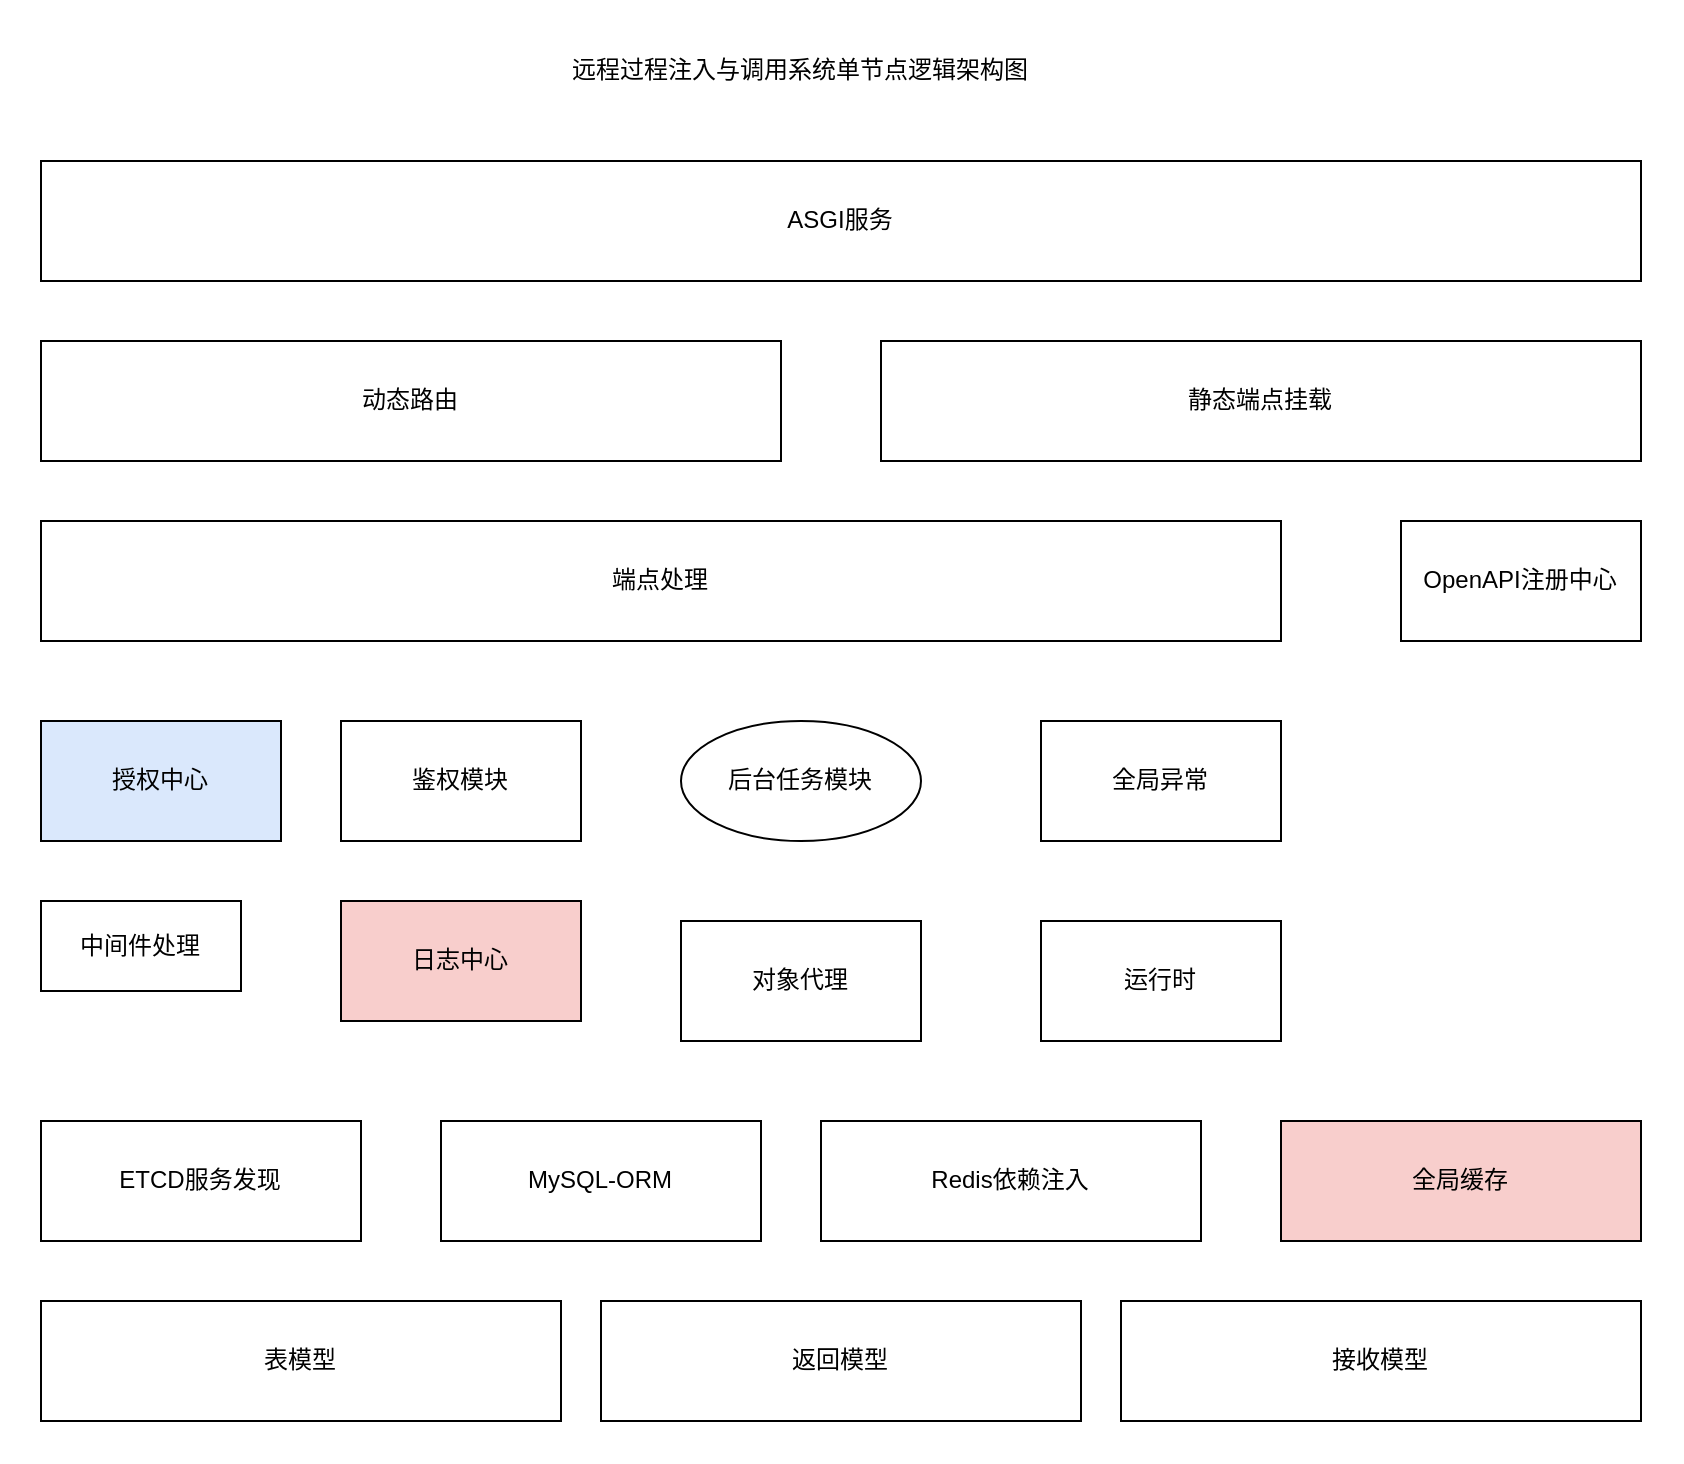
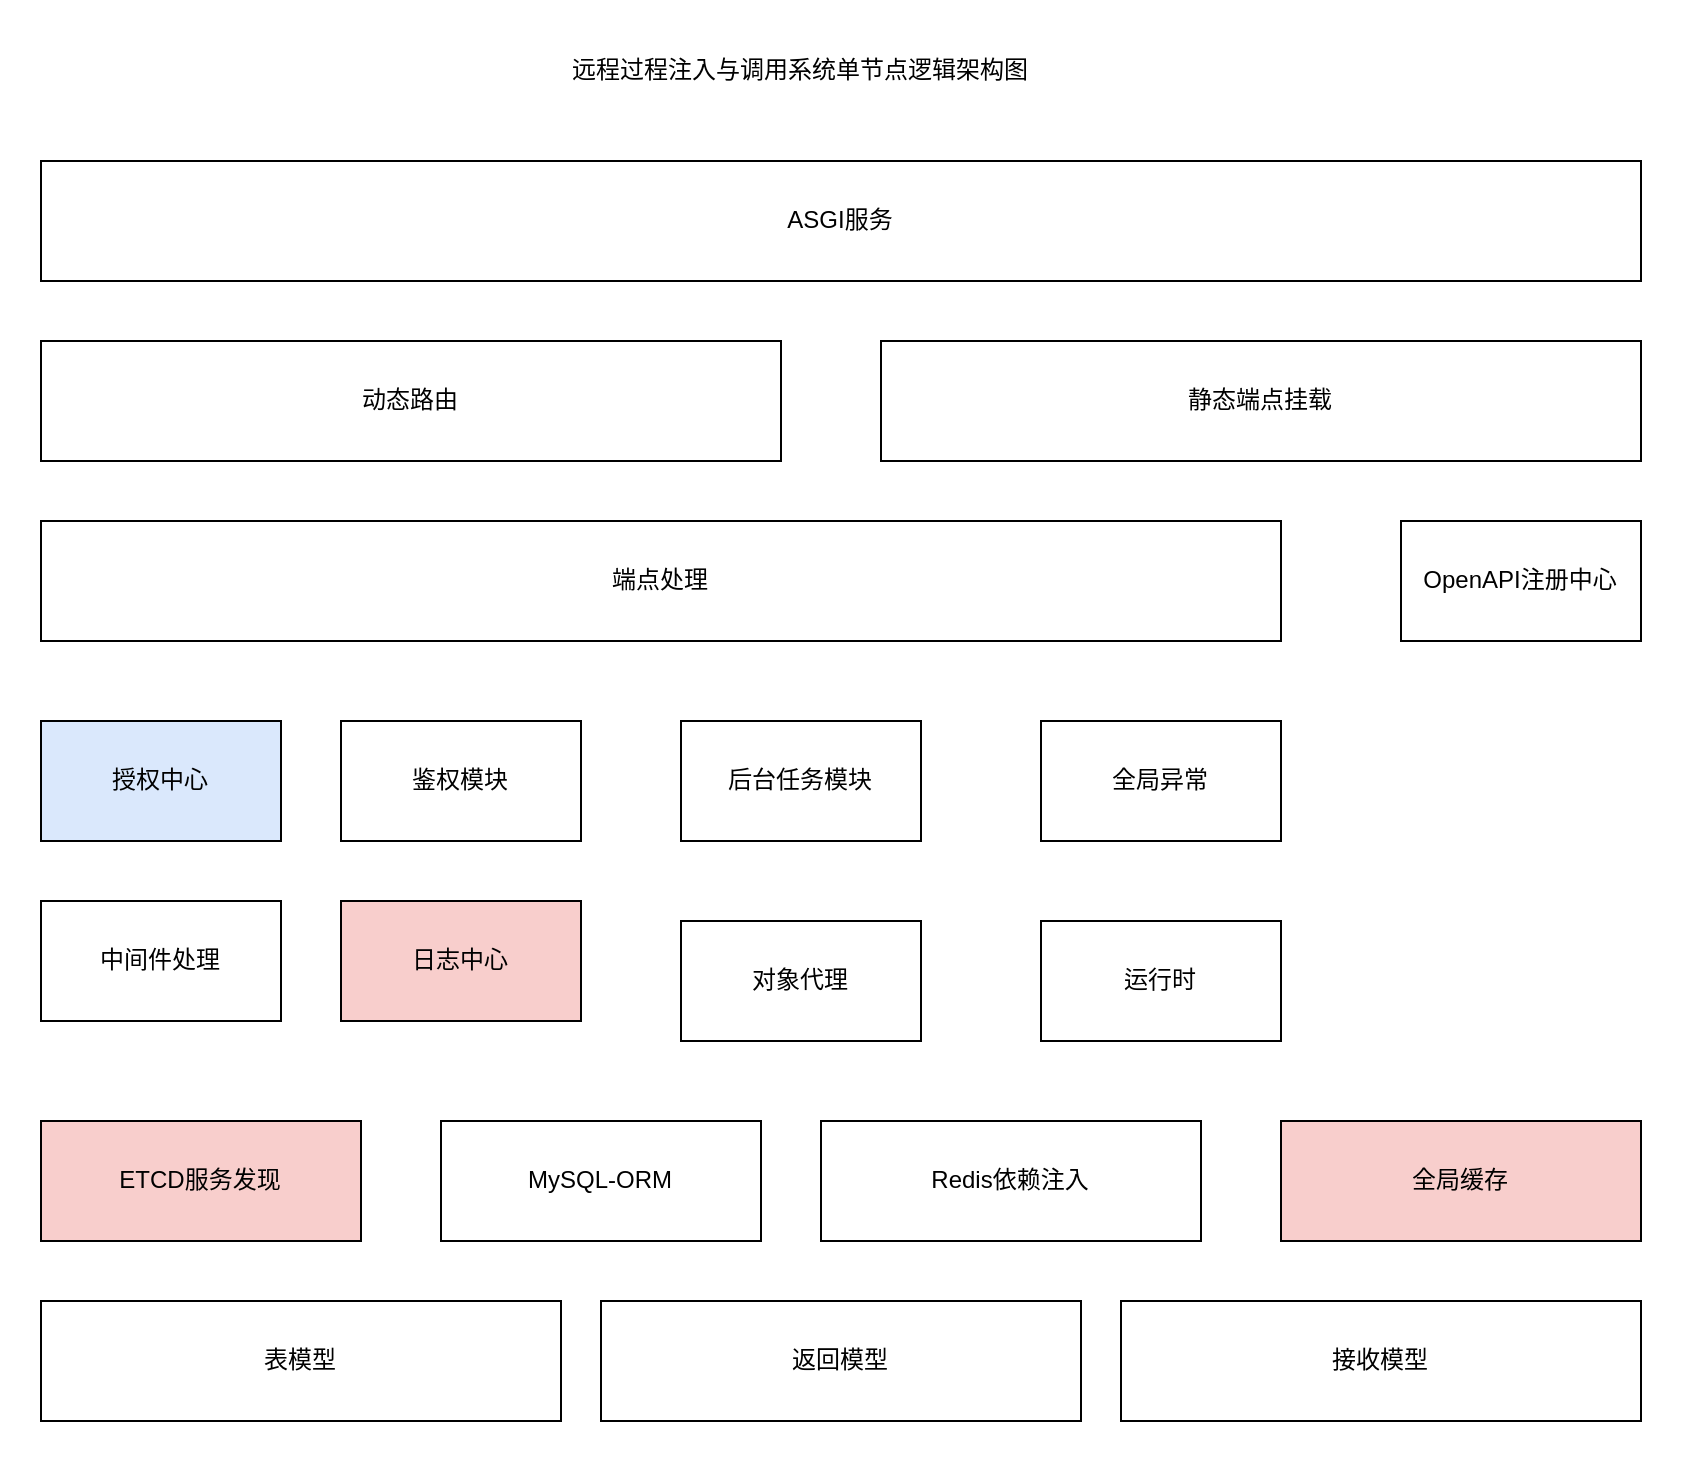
(801, 781) -> (801, 781)
(141, 946) -> (161, 961)
(201, 1181) -> (201, 1181)
